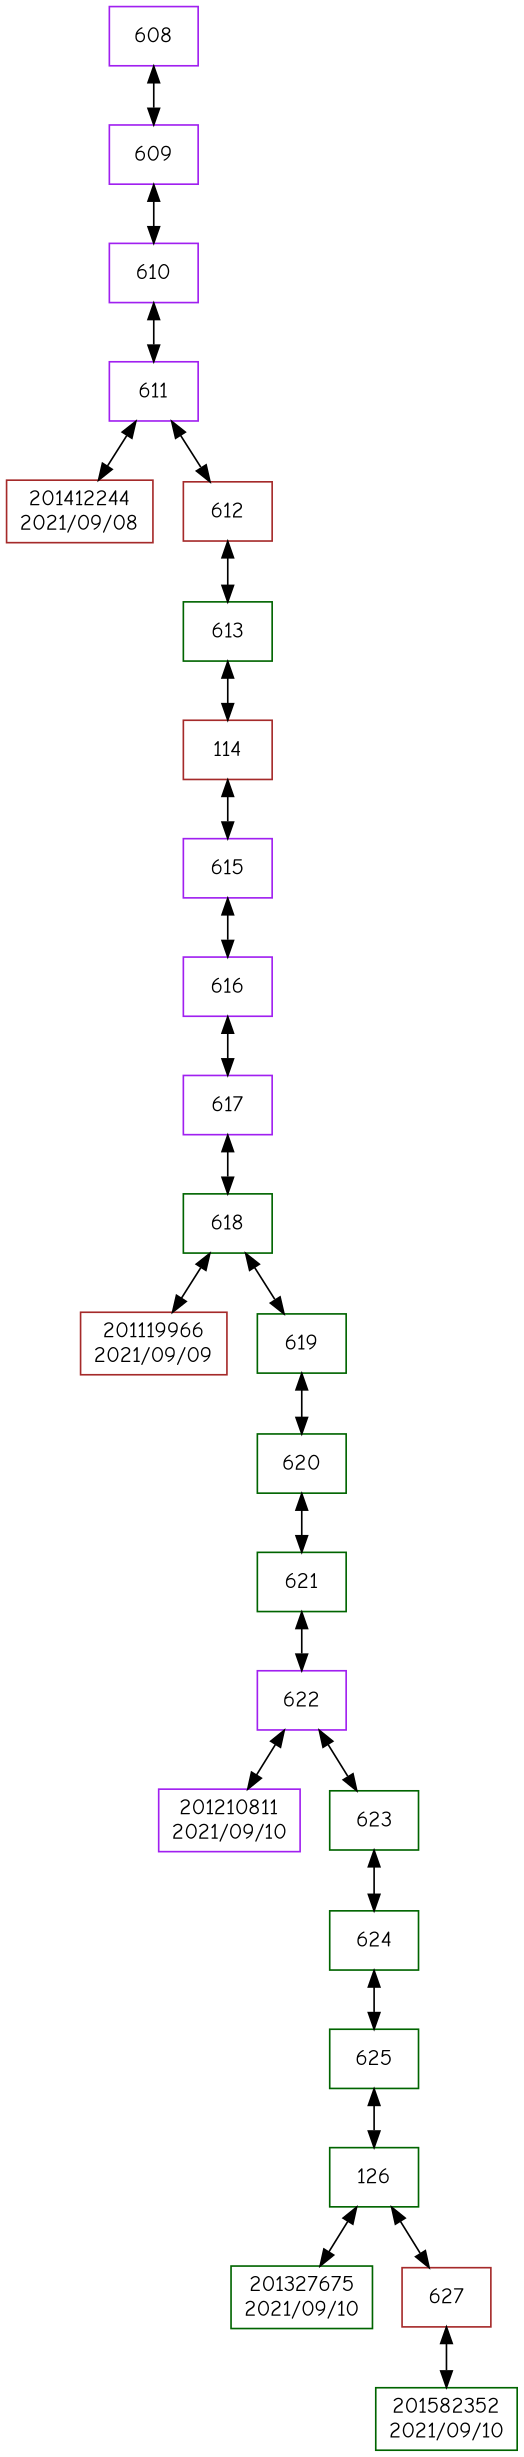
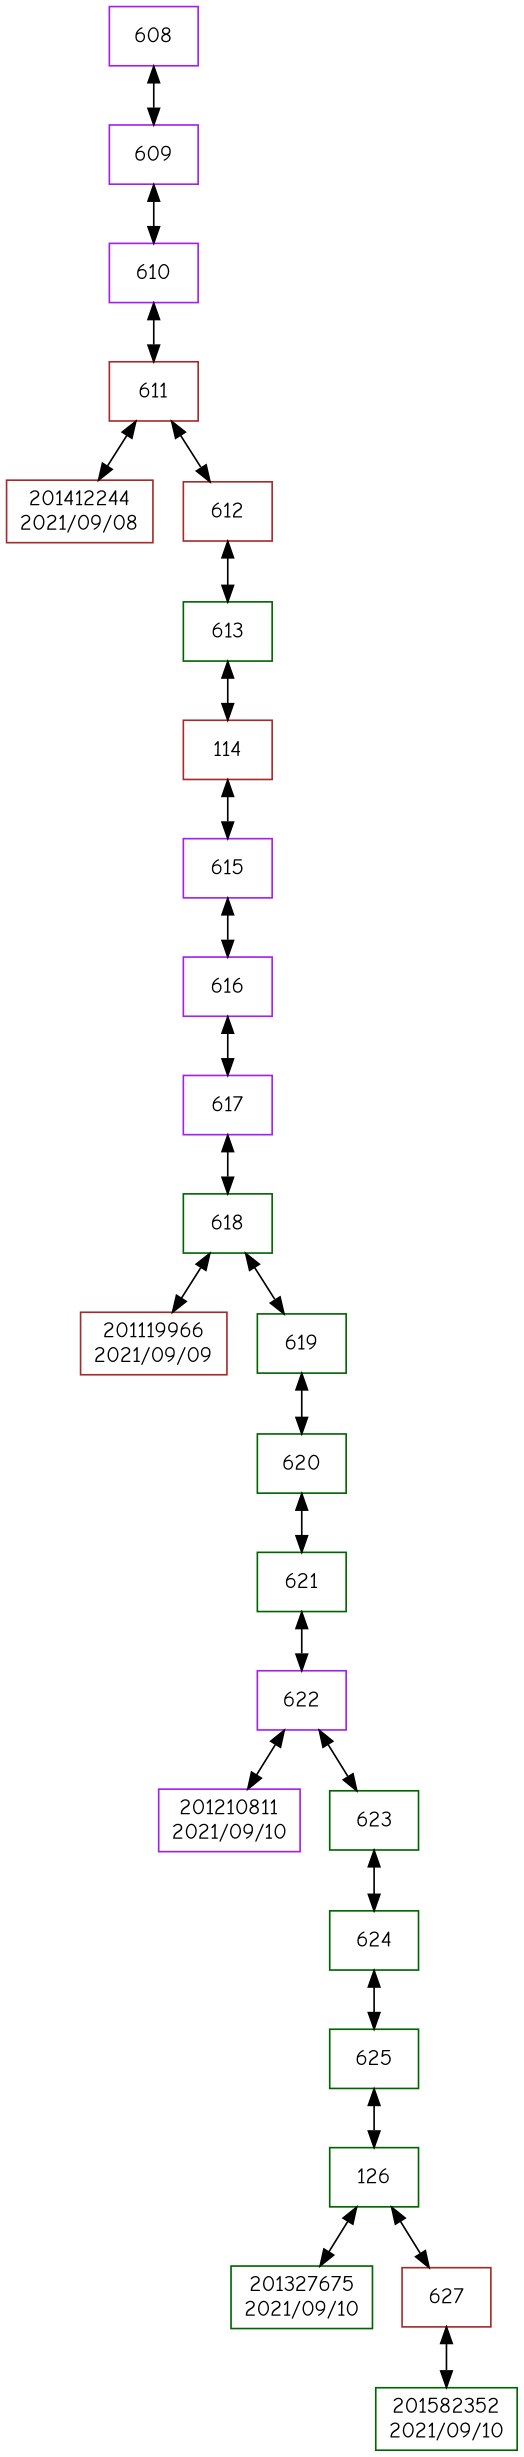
(154, 391) -> (154, 391)
